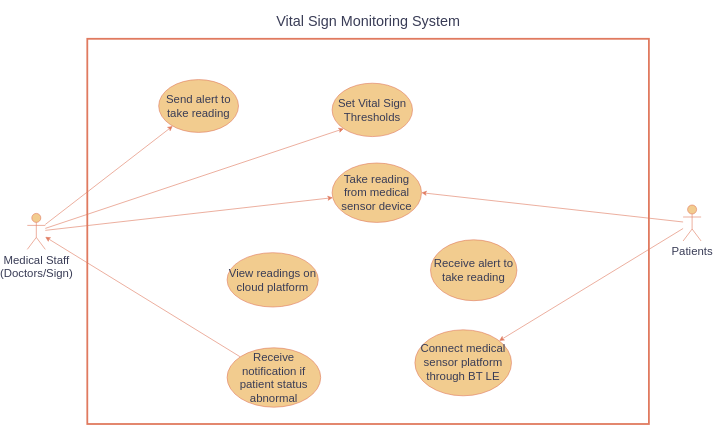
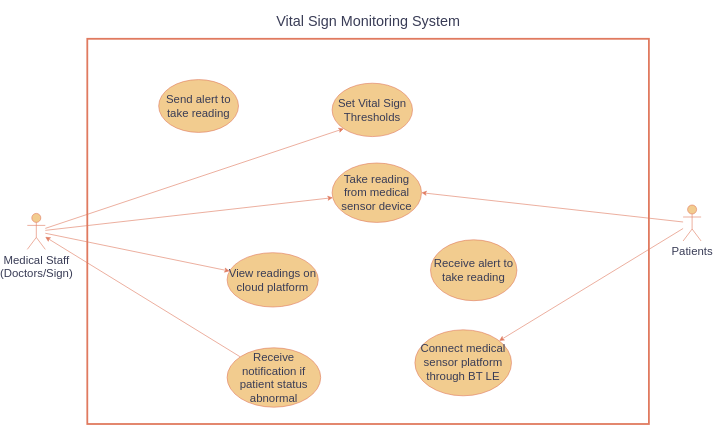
(108, 176) -> none
none -> (136, 252)
